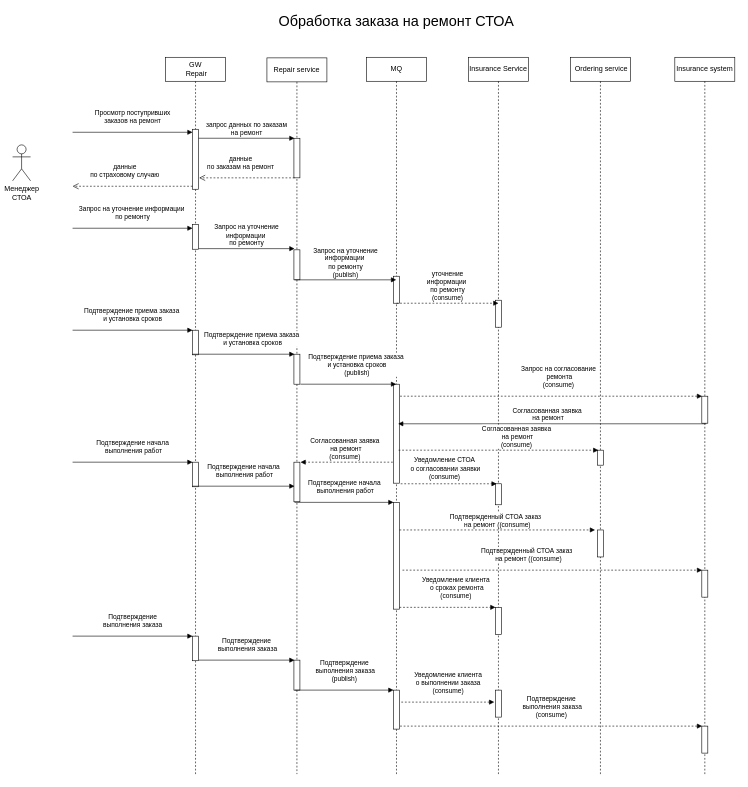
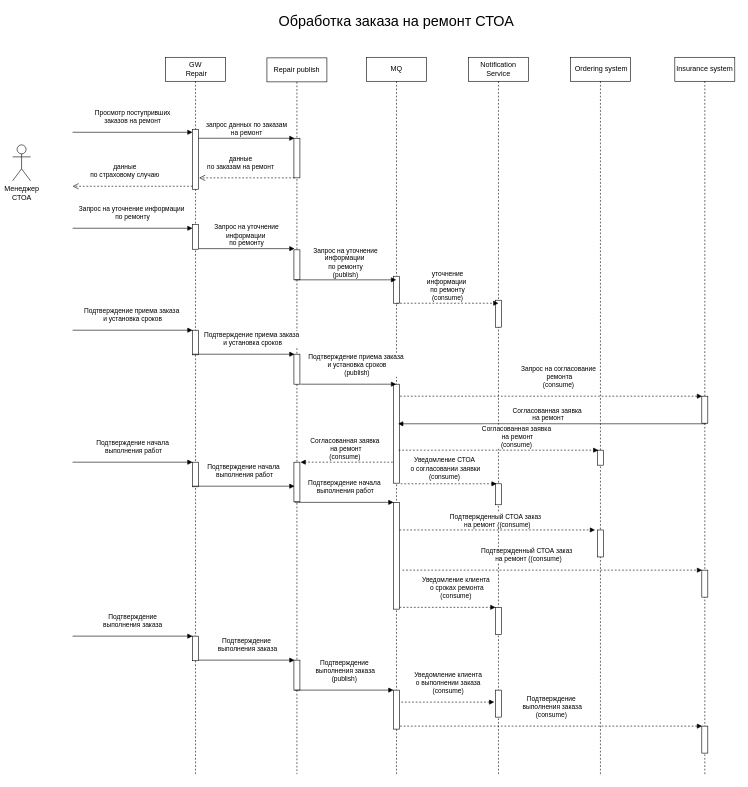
(498, 69) -> (498, 69)
(600, 69) -> (600, 69)
(297, 70) -> (297, 70)
